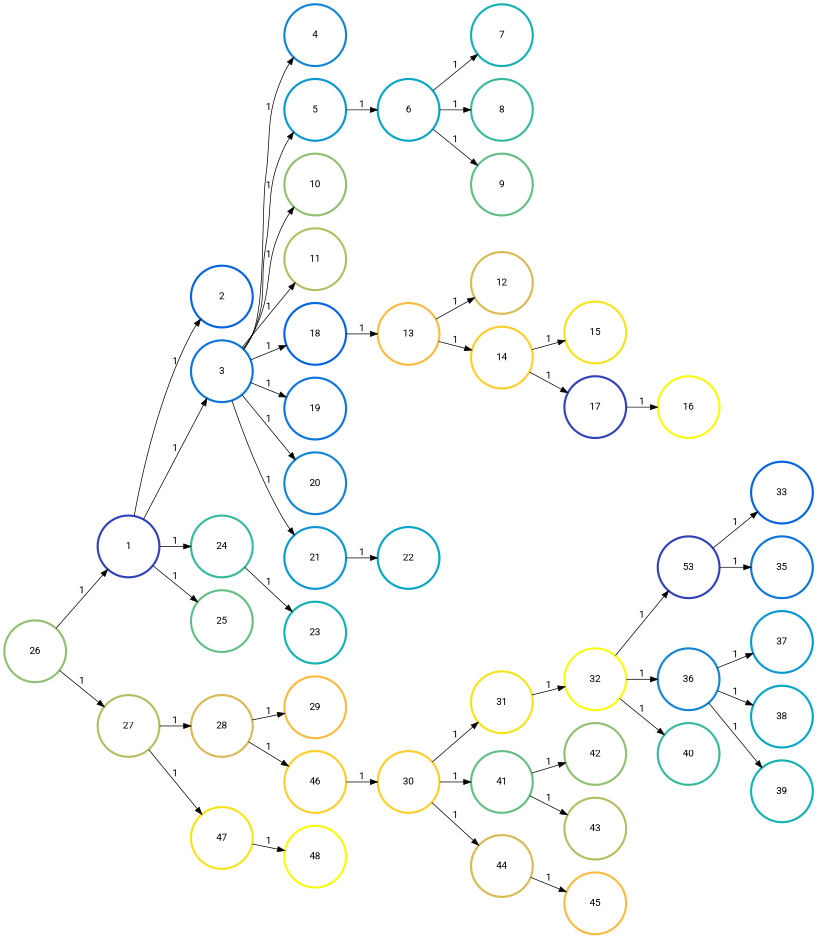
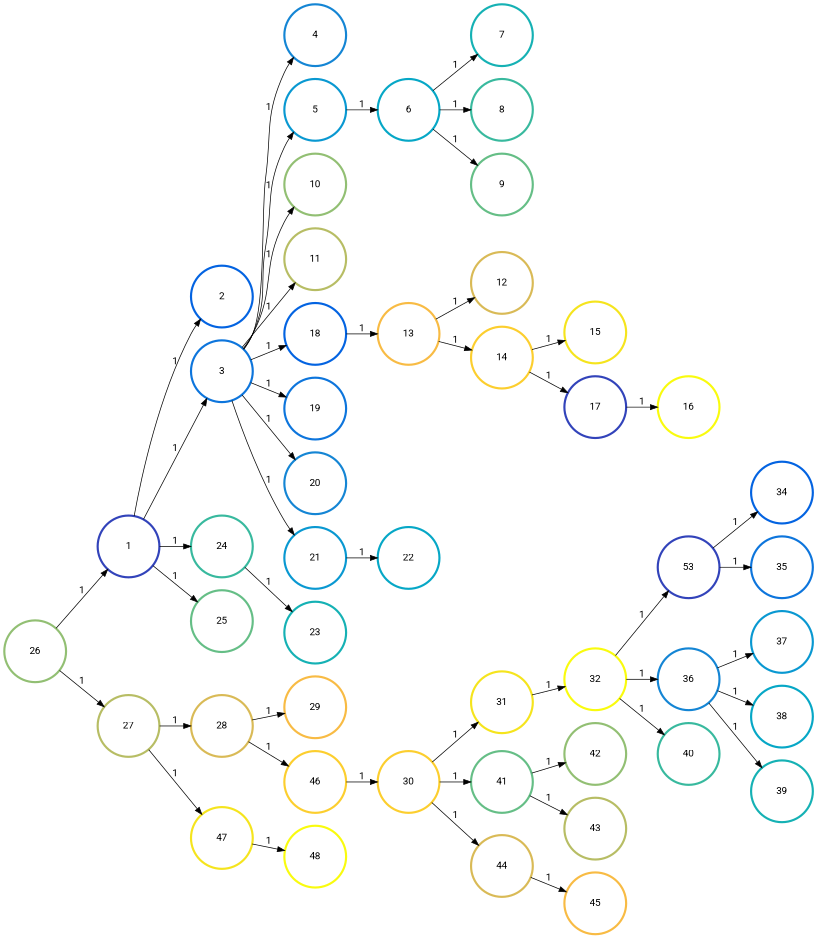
(782, 493) -> (782, 493)
